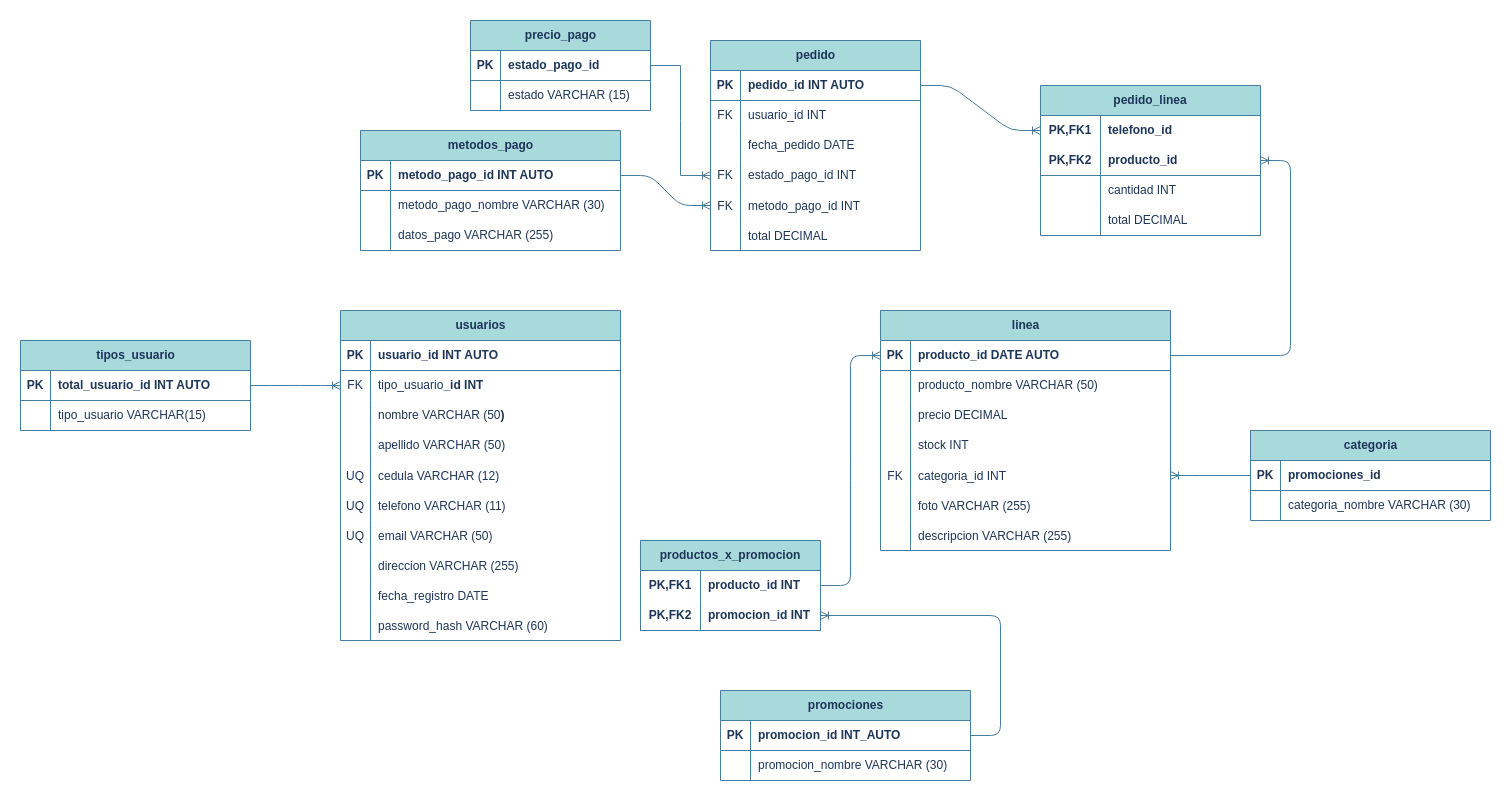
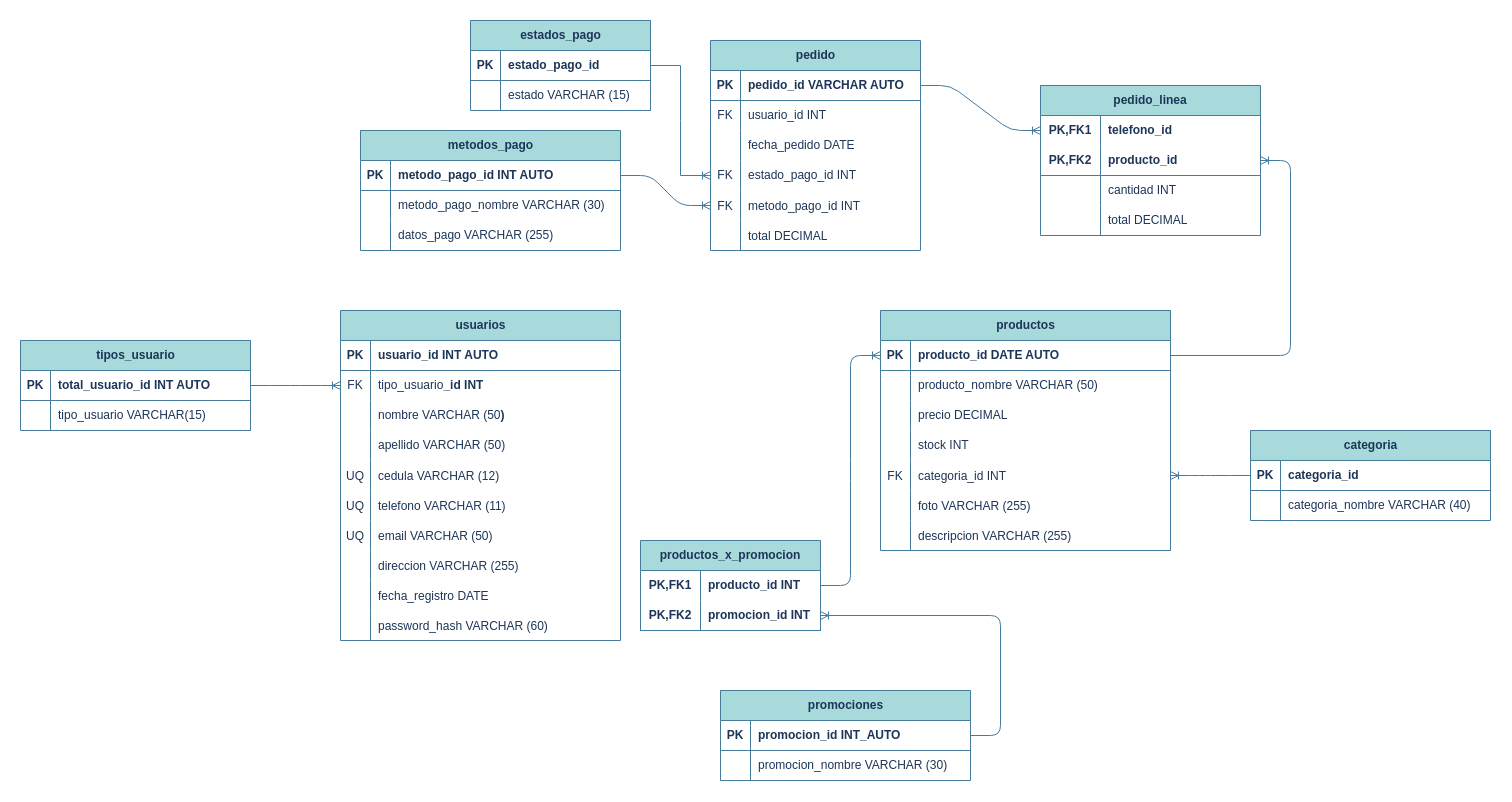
(561, 36) -> (561, 36)
(803, 86) -> (816, 86)
(1026, 326) -> (1026, 326)
(1332, 476) -> (1326, 476)
(1381, 506) -> (1381, 506)
